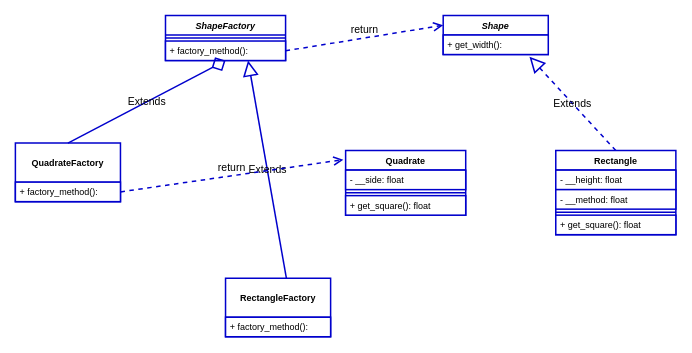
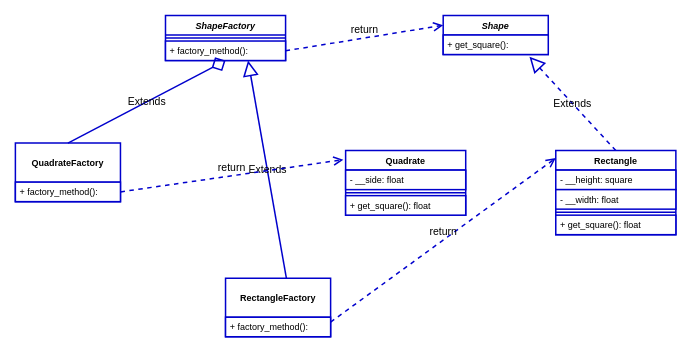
(479, 45) -> (482, 45)
(596, 180) -> (600, 180)
(598, 200) -> (594, 200)
none -> (442, 240)
